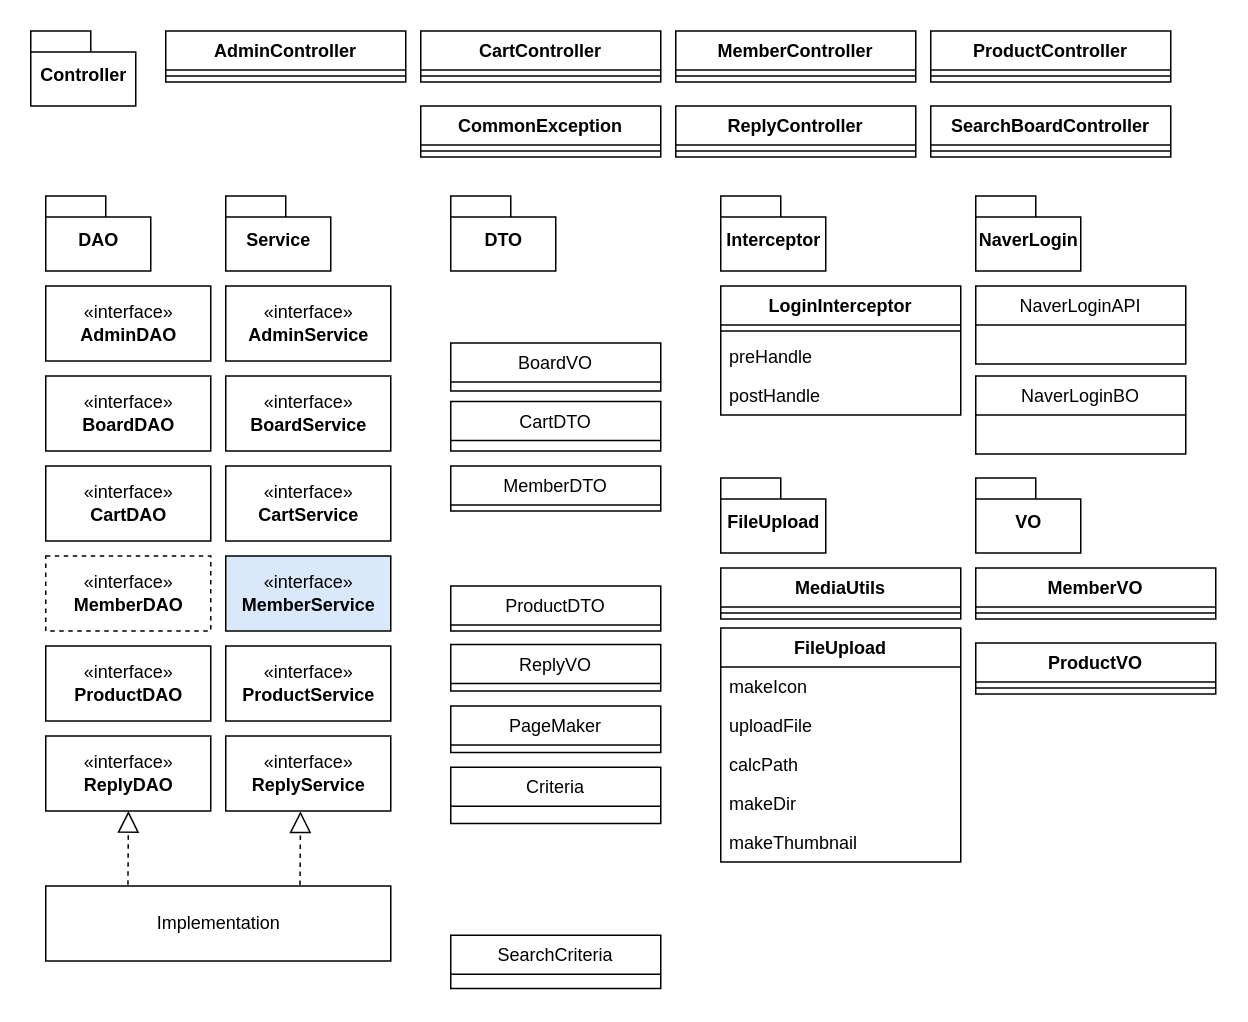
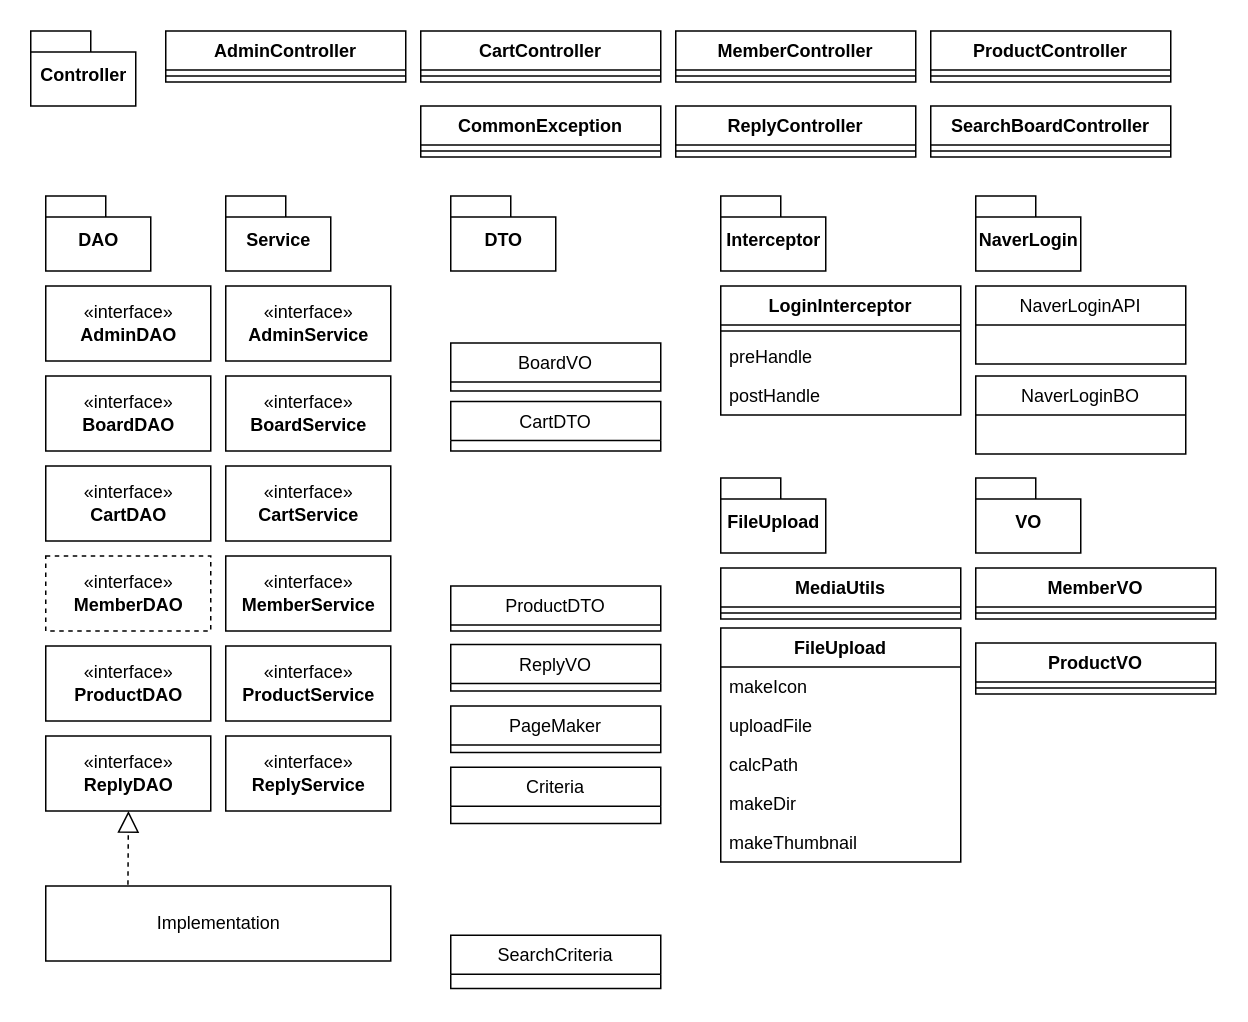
(556, 488) -> none
(308, 593) -> (308, 593)
(300, 859) -> none
